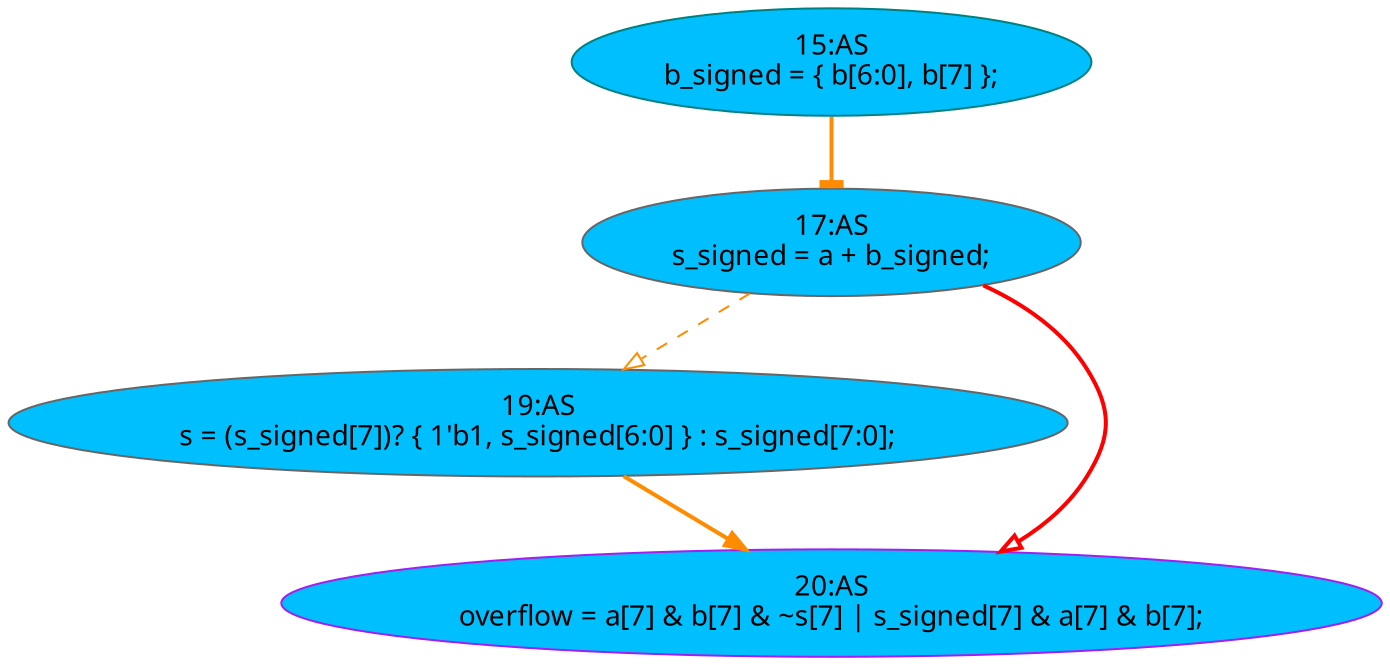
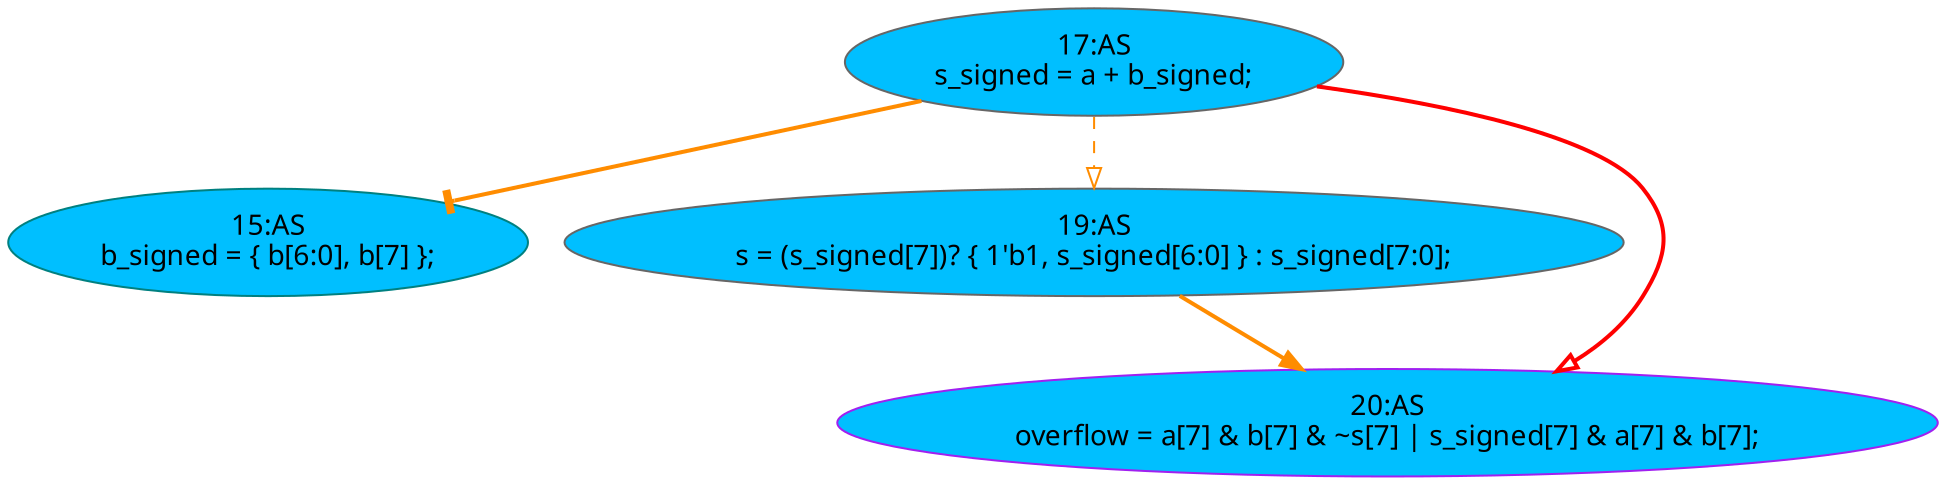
(832, 147) -> (688, 151)
